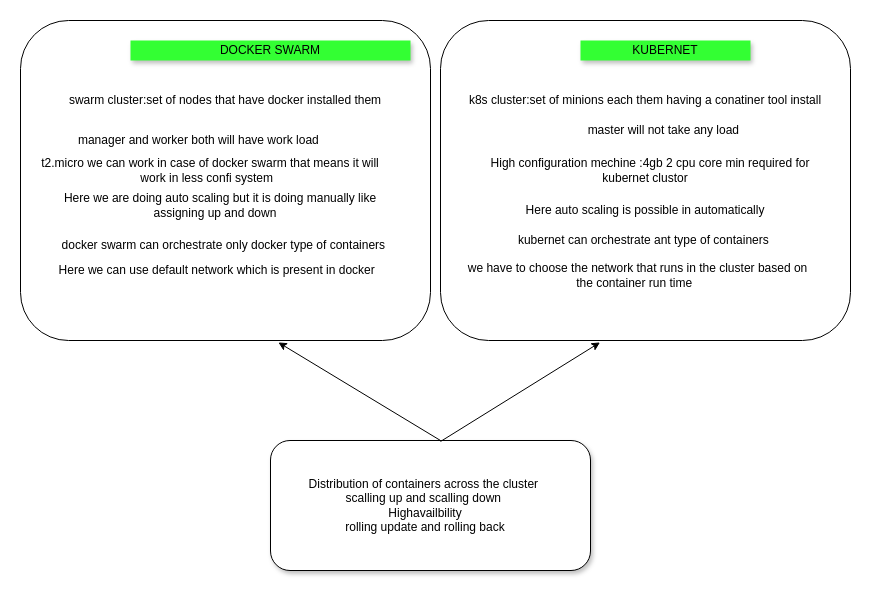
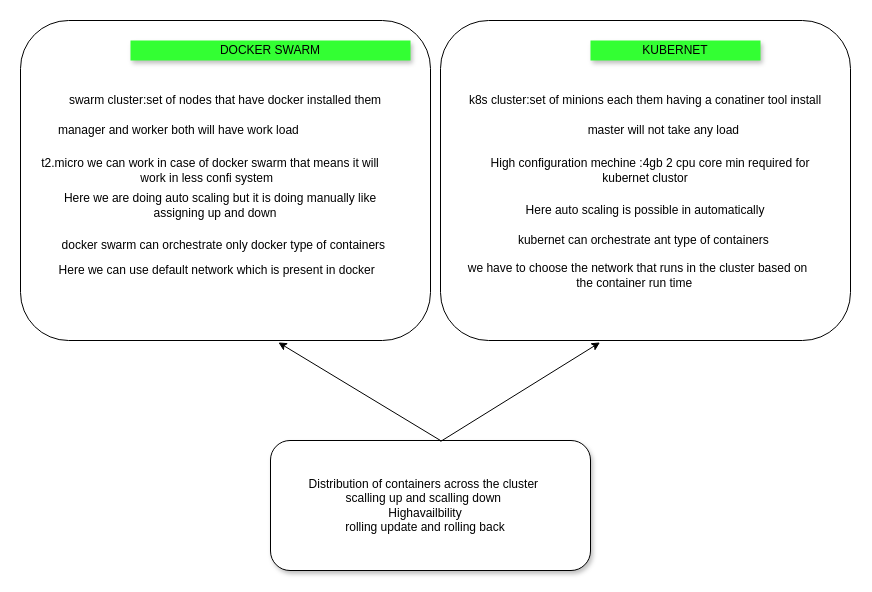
(666, 51) -> (676, 51)
(201, 141) -> (181, 131)
